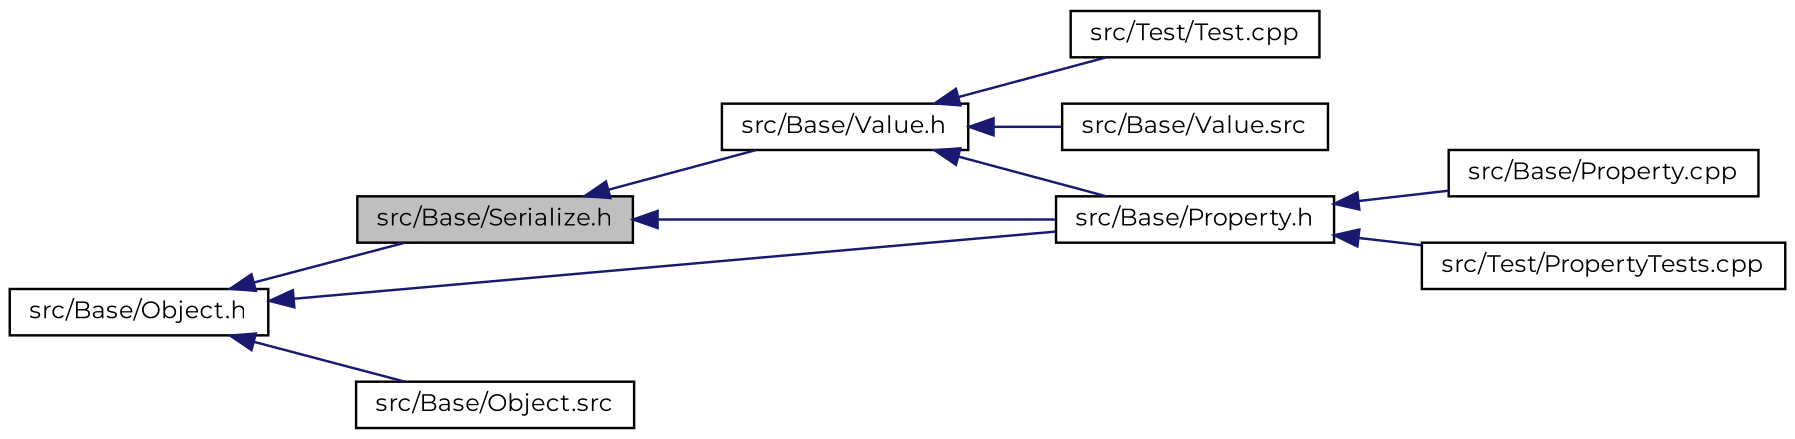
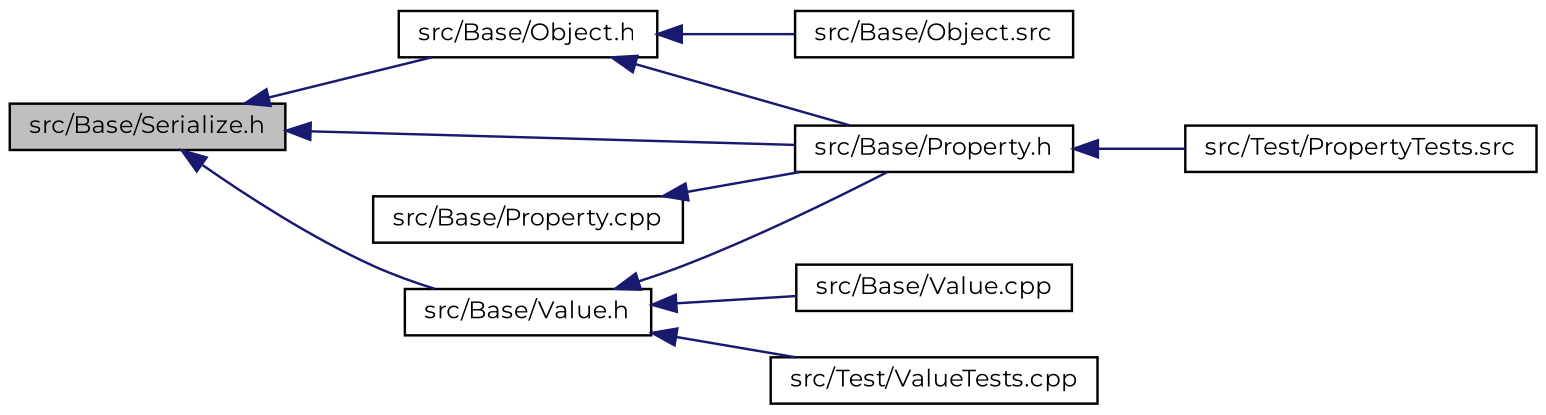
(1195, 34) -> (934, 380)
(1195, 127) -> (934, 288)
(1404, 196) -> (744, 182)
(329, 263) -> (350, 77)
(1604, 266) -> (1361, 149)
